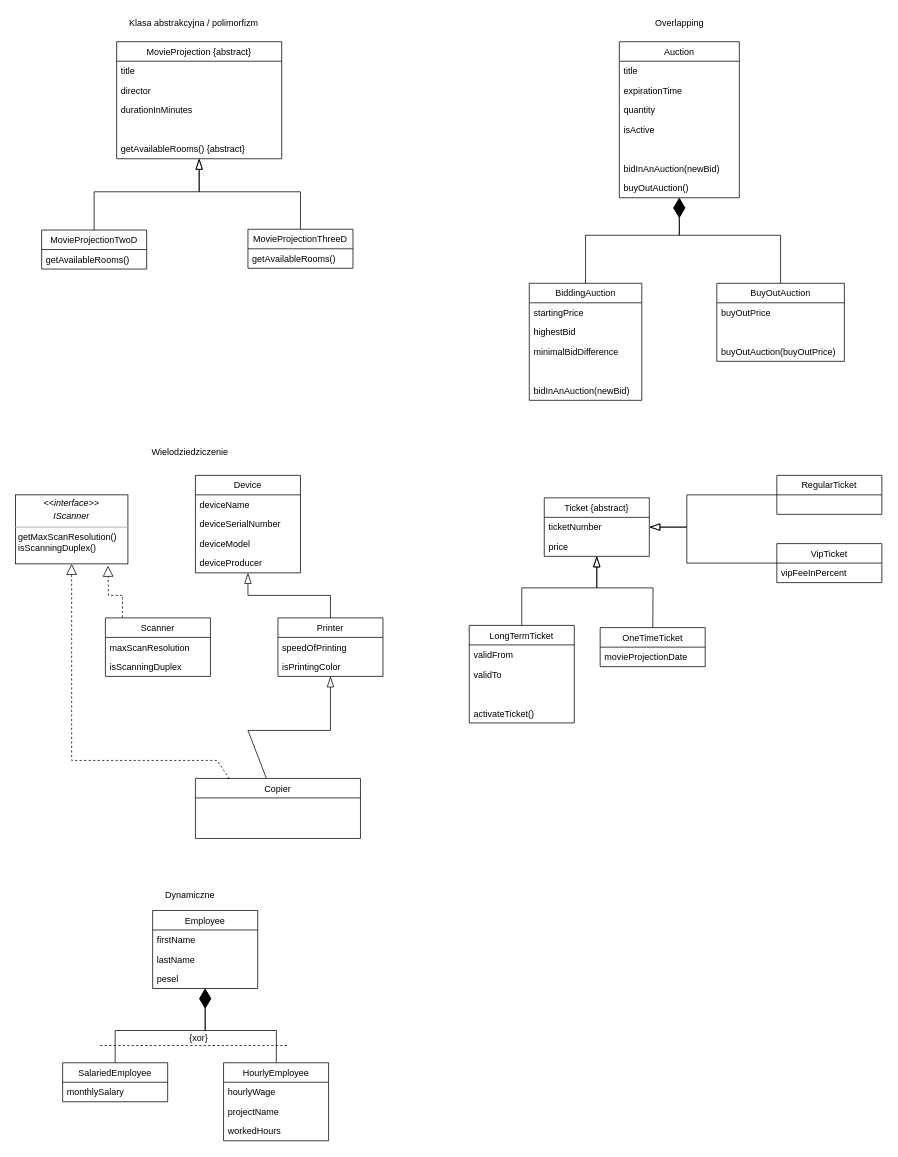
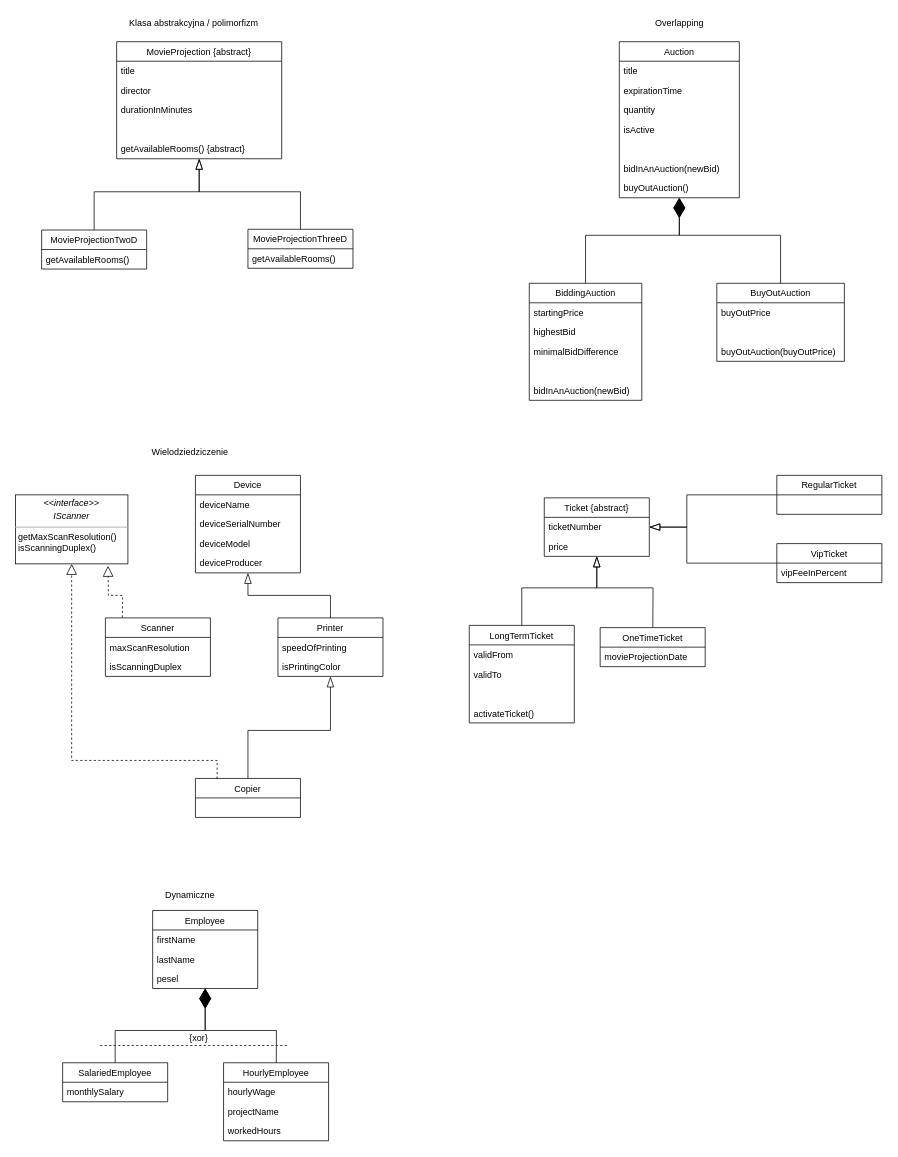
(278, 808) -> (248, 798)
